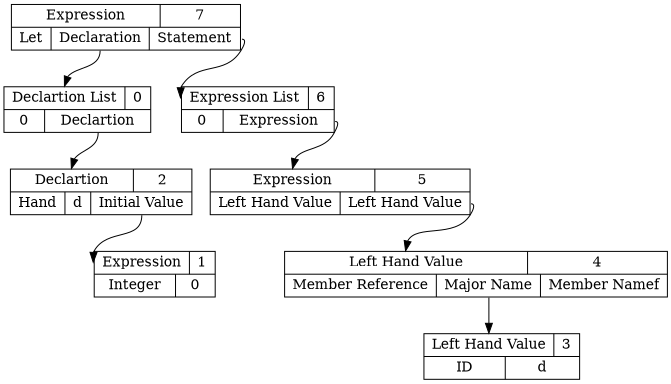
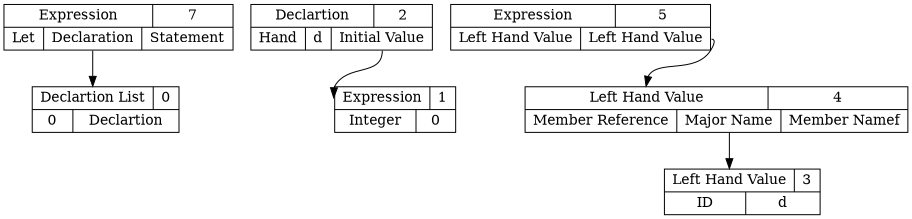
(258, 110) -> none
(89, 148) -> none
